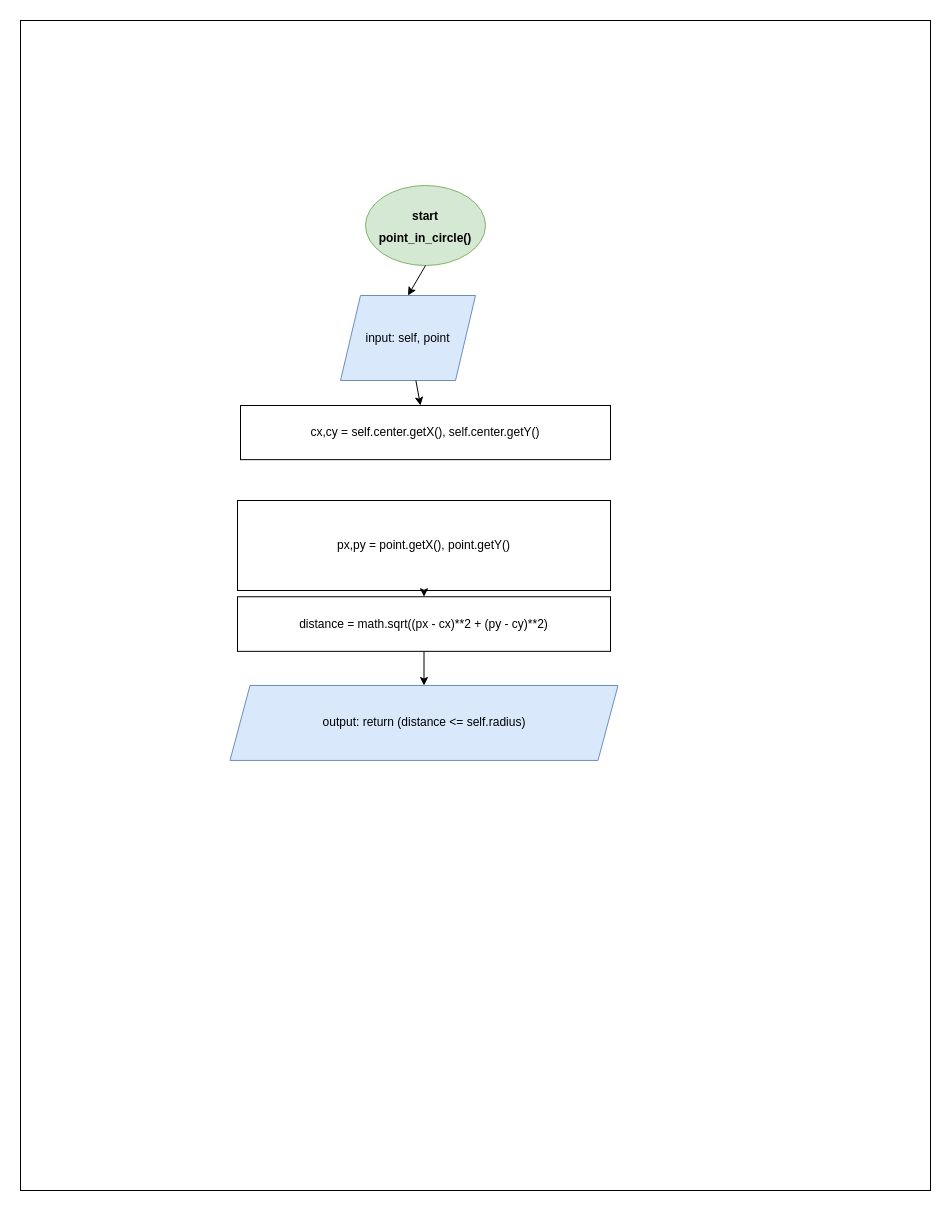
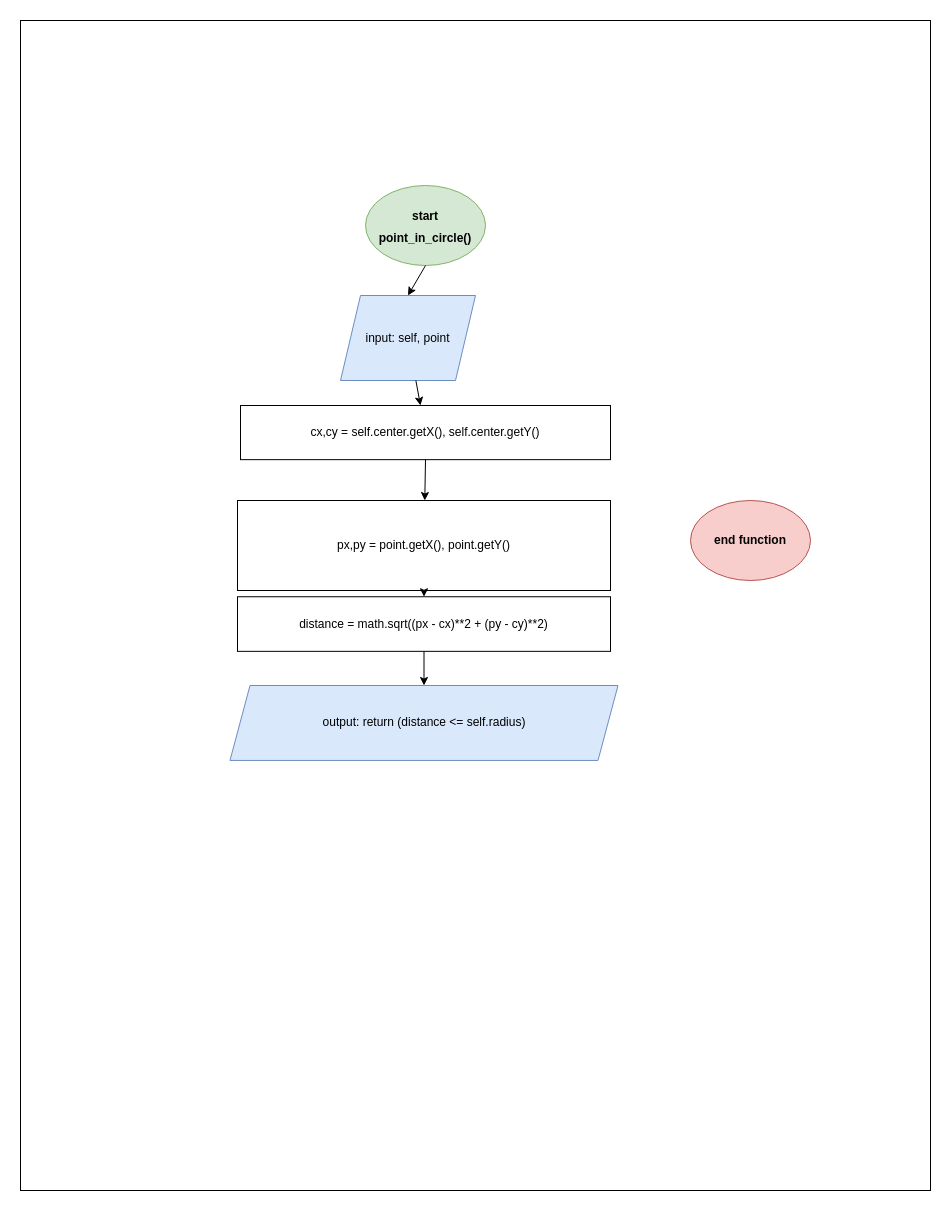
none -> (425, 477)
none -> (751, 541)
